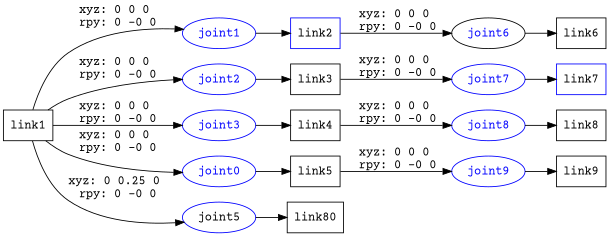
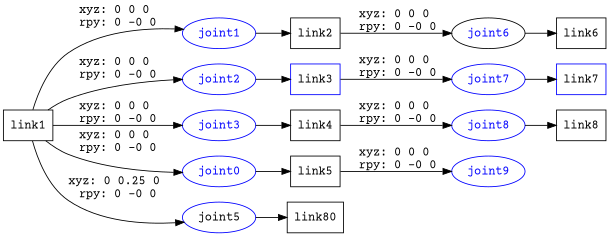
(315, 33) -> (315, 33)
(315, 79) -> (315, 79)
(581, 171) -> none
